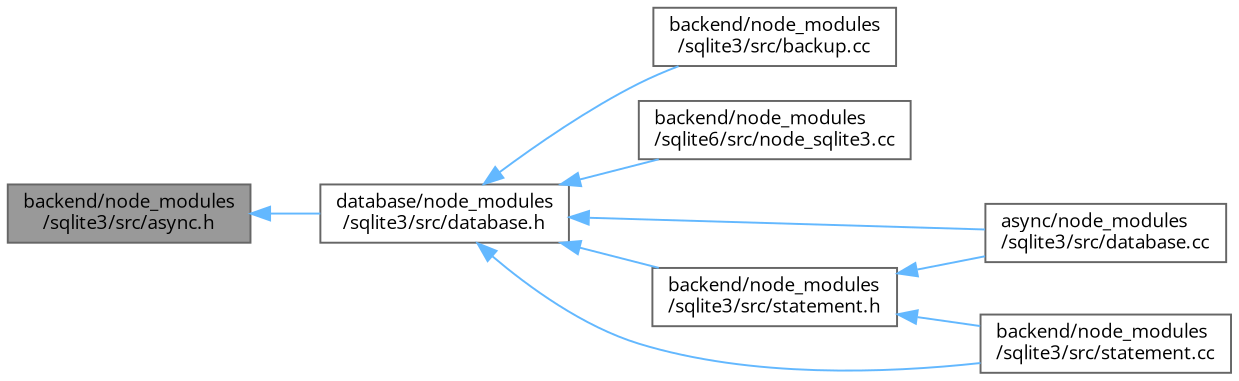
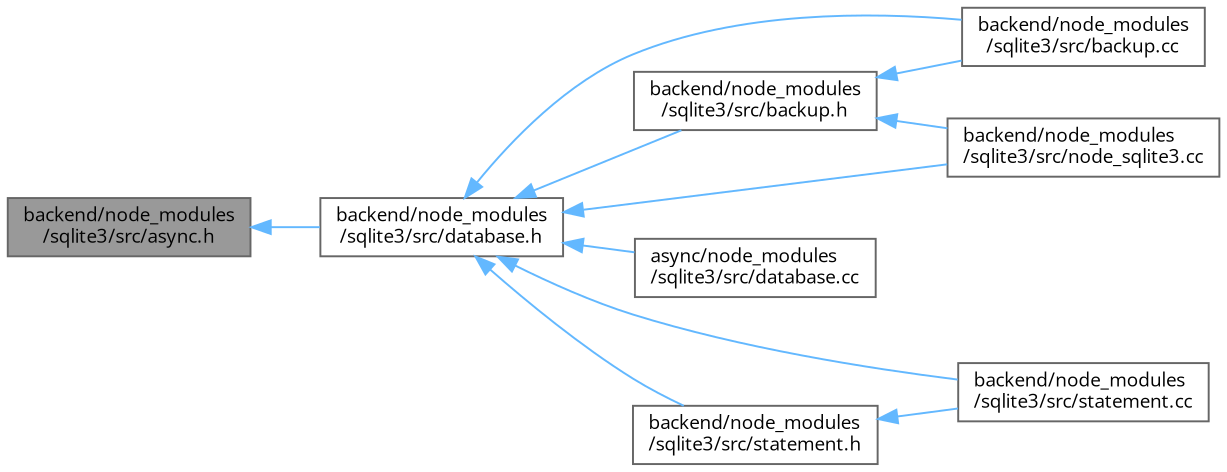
none -> (755, 101)
(775, 130) -> (1083, 148)
(445, 214) -> (442, 227)
(951, 263) -> none
